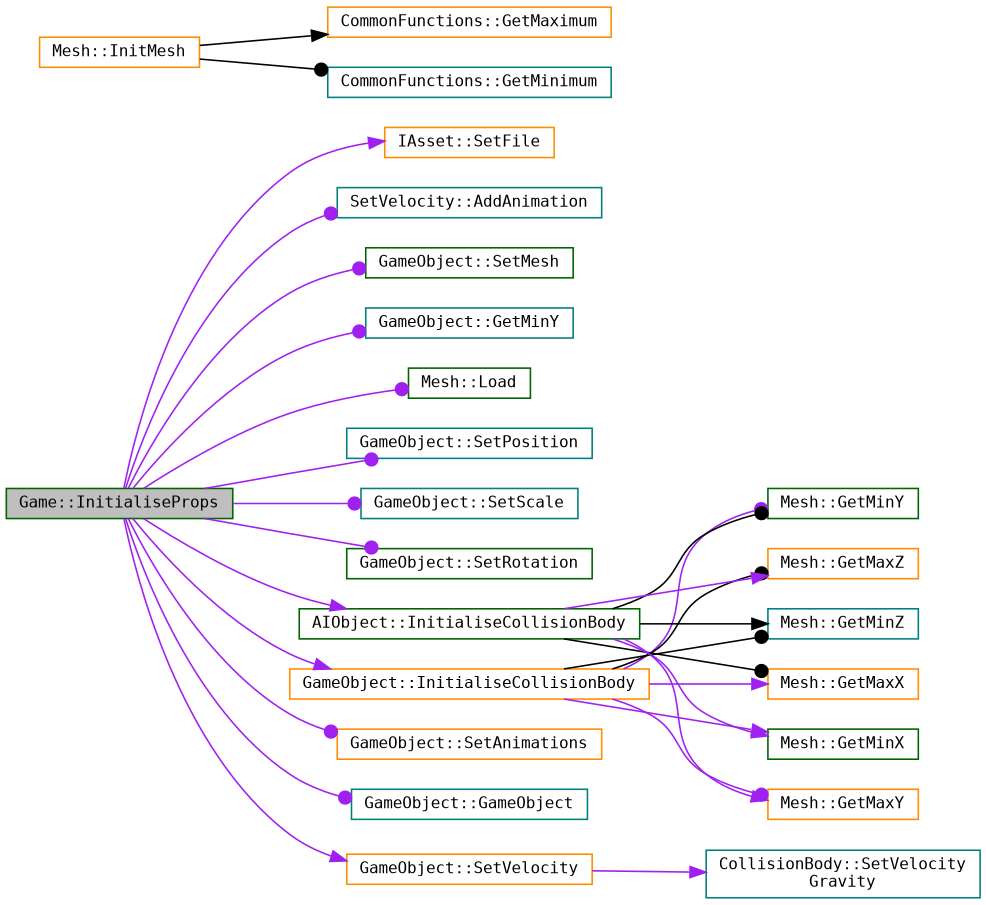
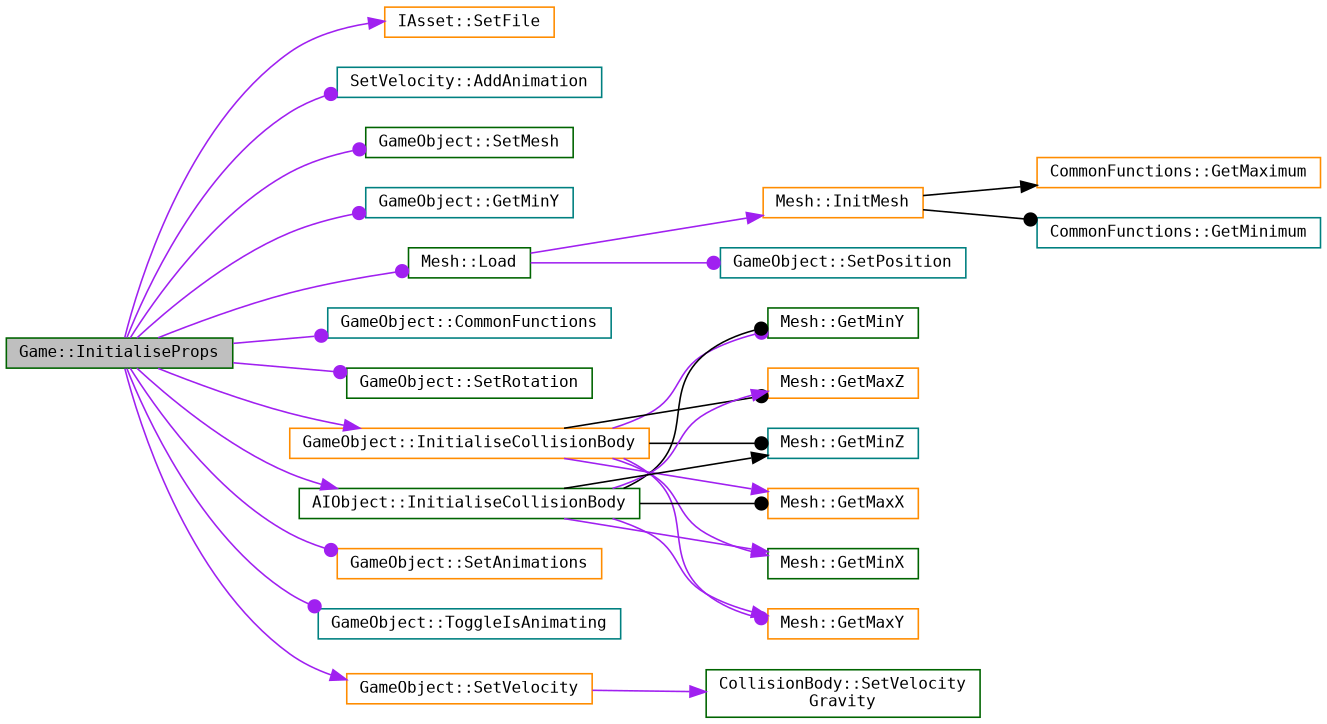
none -> (639, 236)
(285, 474) -> (619, 263)
(469, 504) -> (469, 323)
(469, 804) -> (469, 624)
(843, 874) -> (843, 694)
